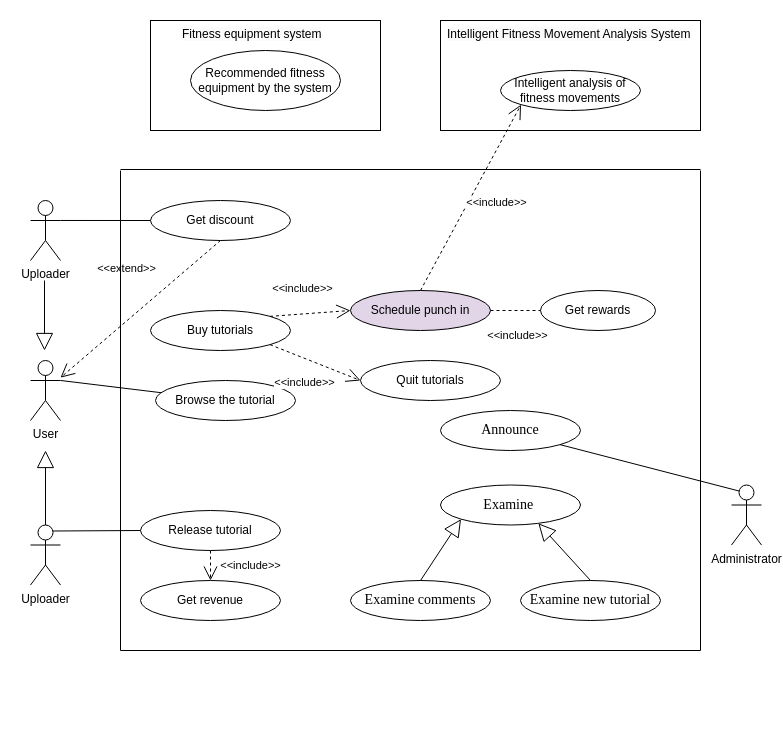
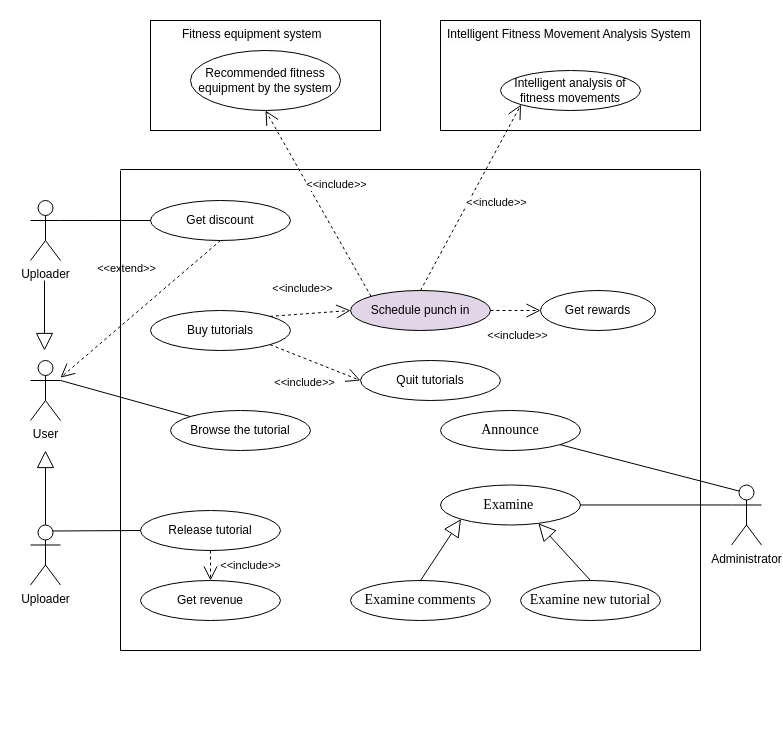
none -> (319, 205)
(535, 311) -> (535, 311)
(226, 401) -> (241, 431)
none -> (656, 505)
